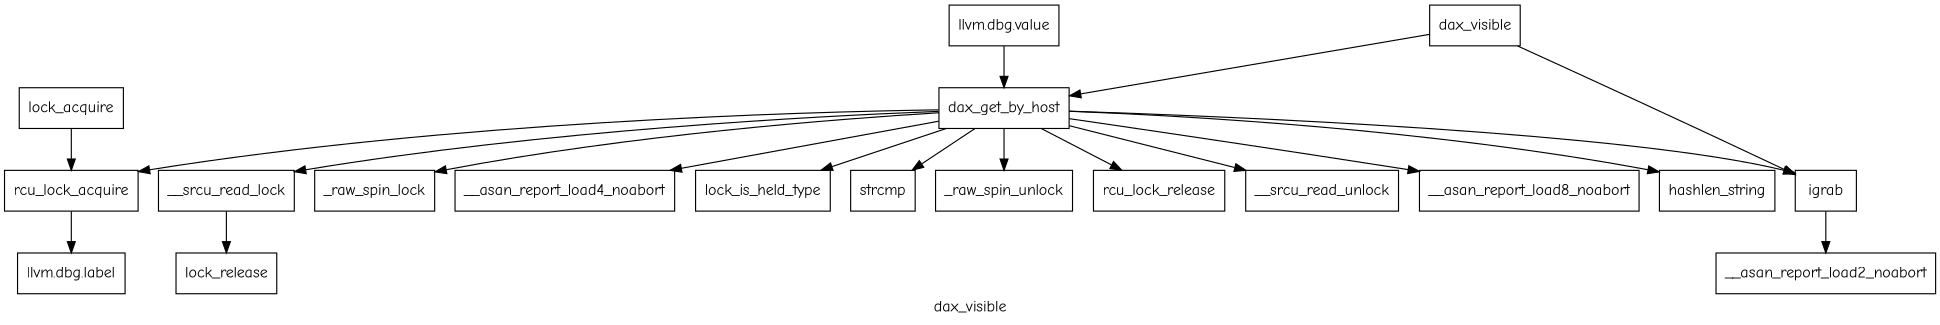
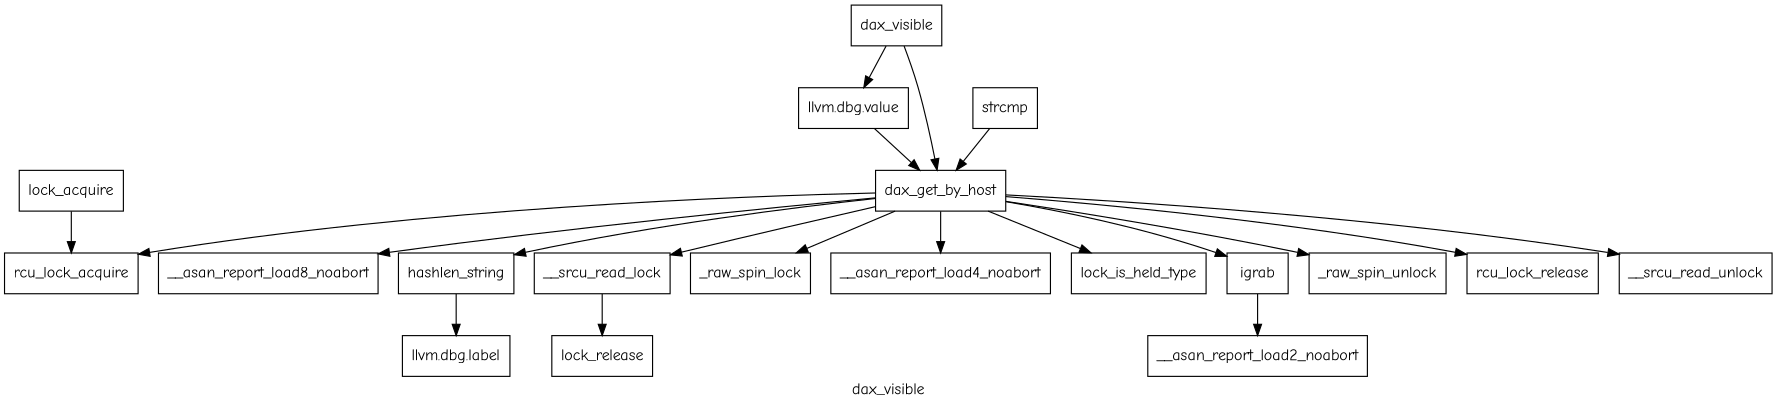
(1651, 107) -> (878, 62)
(948, 146) -> (976, 145)
(71, 226) -> (456, 309)
